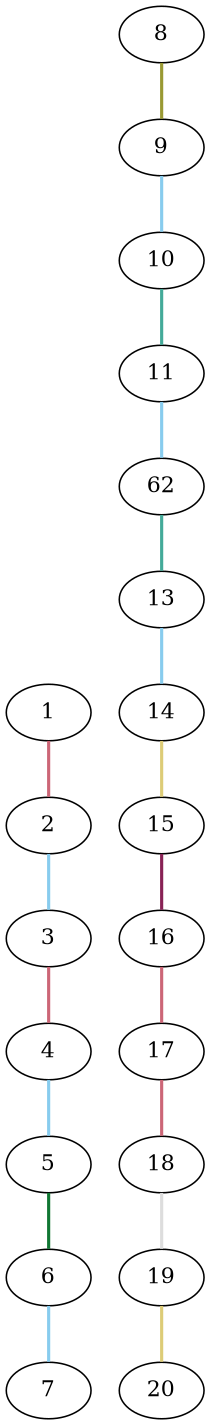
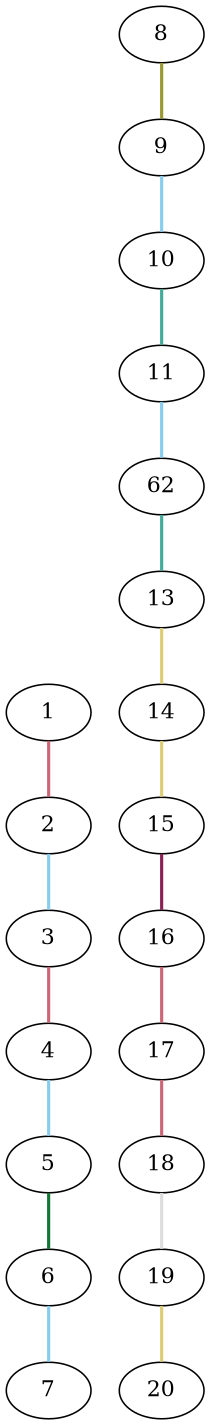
(162, 656) -> (162, 656)
